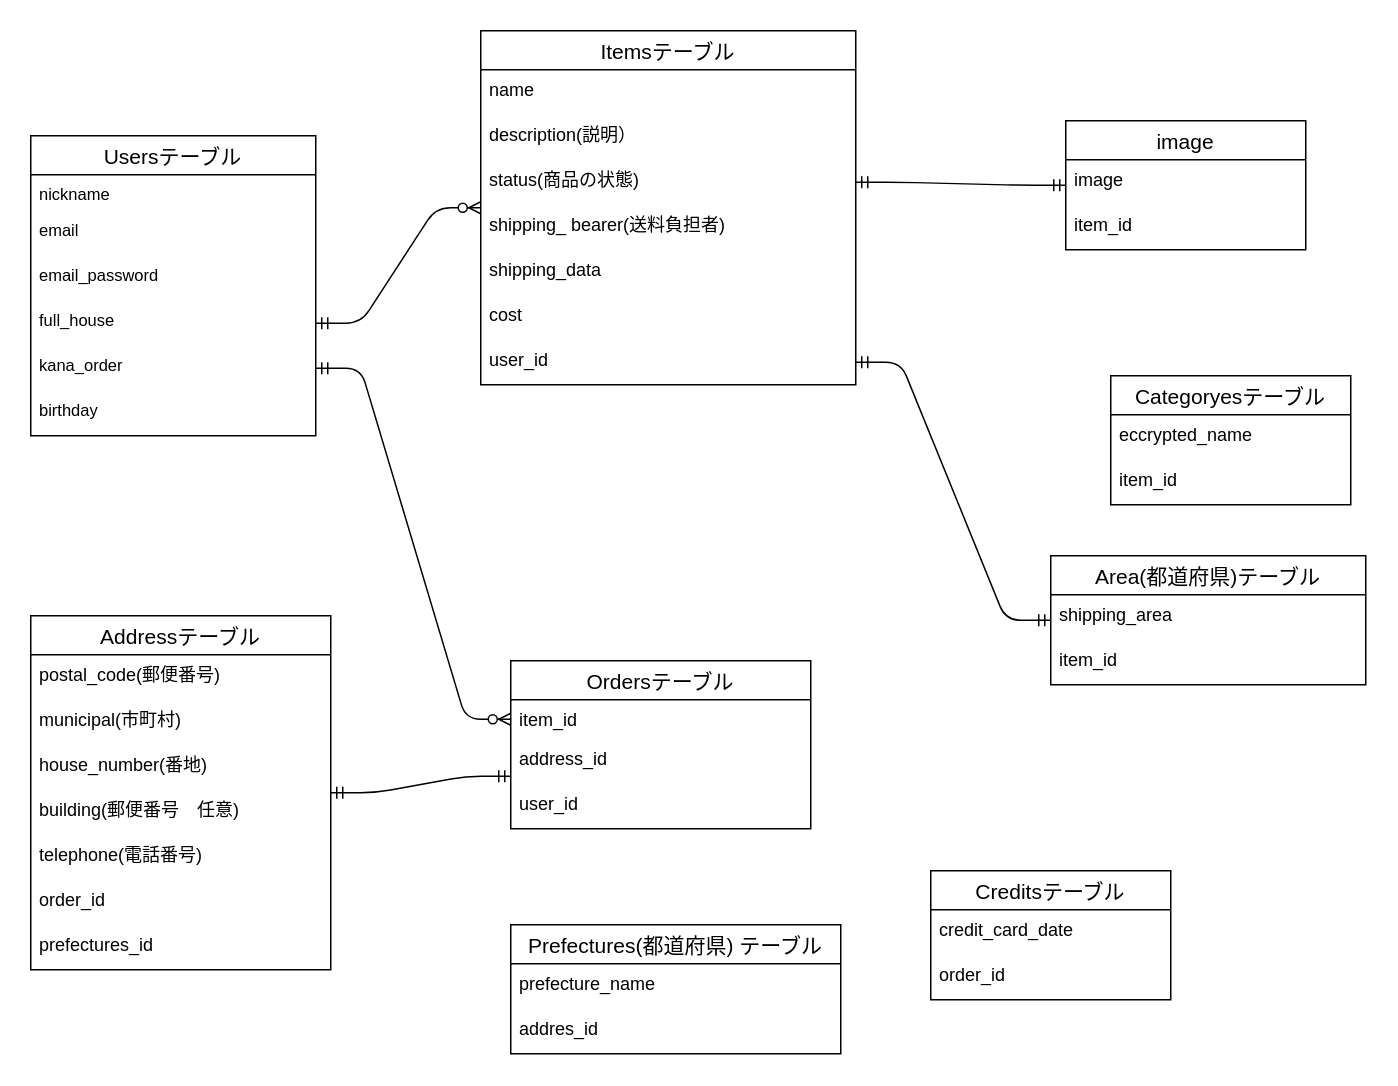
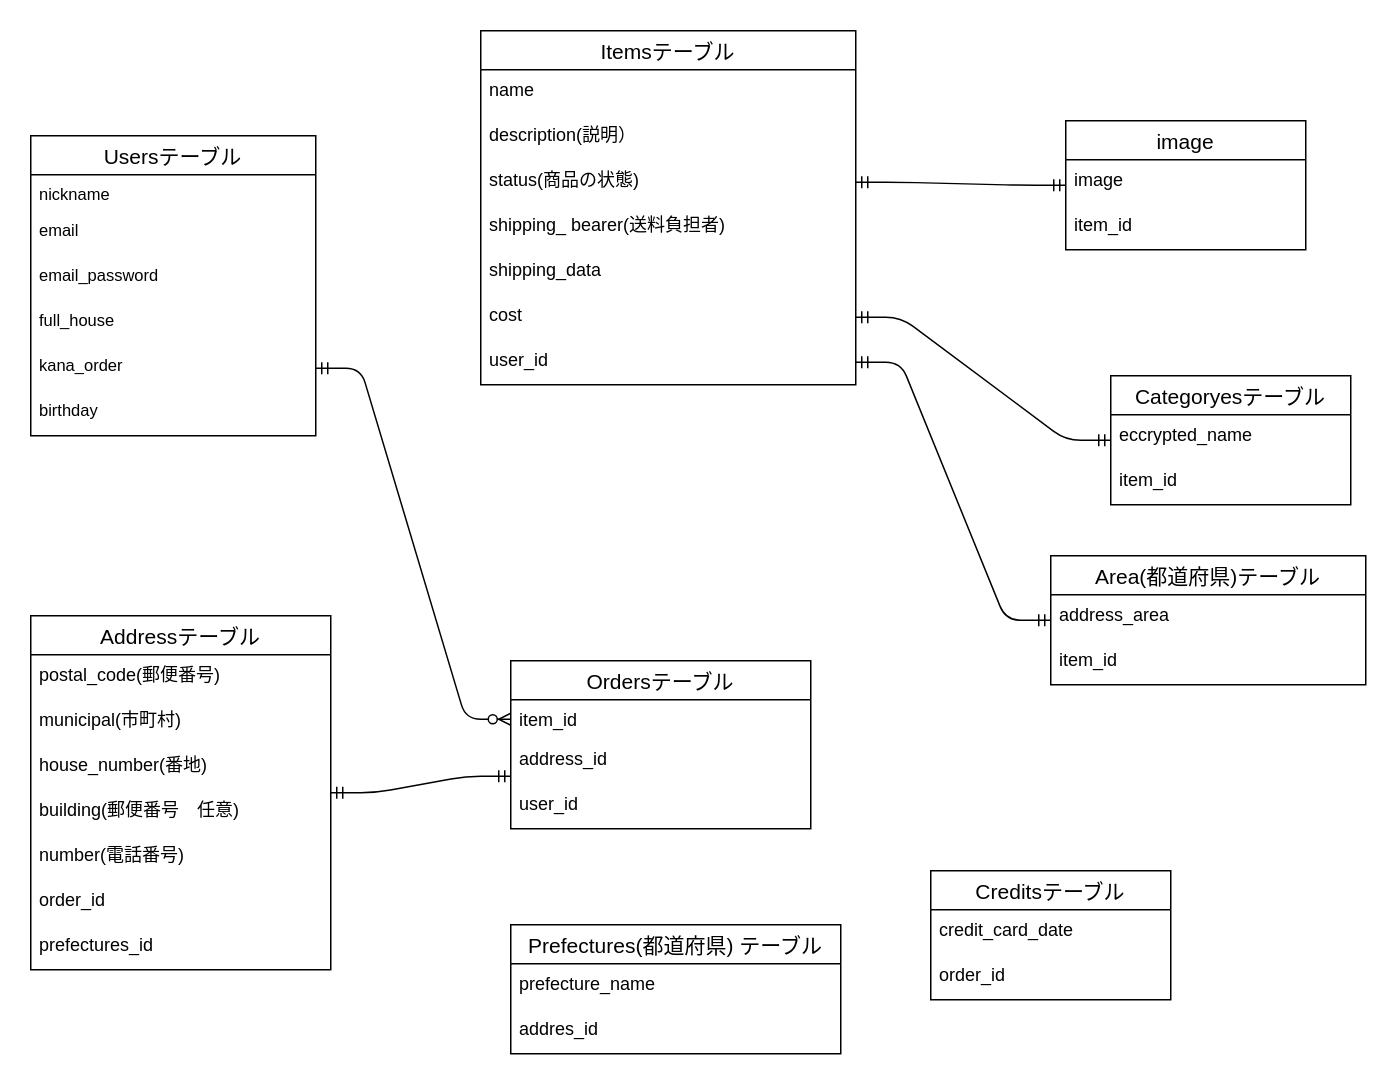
(397, 267) -> none
none -> (982, 378)
(1120, 615) -> (1119, 615)
(128, 855) -> (115, 855)
